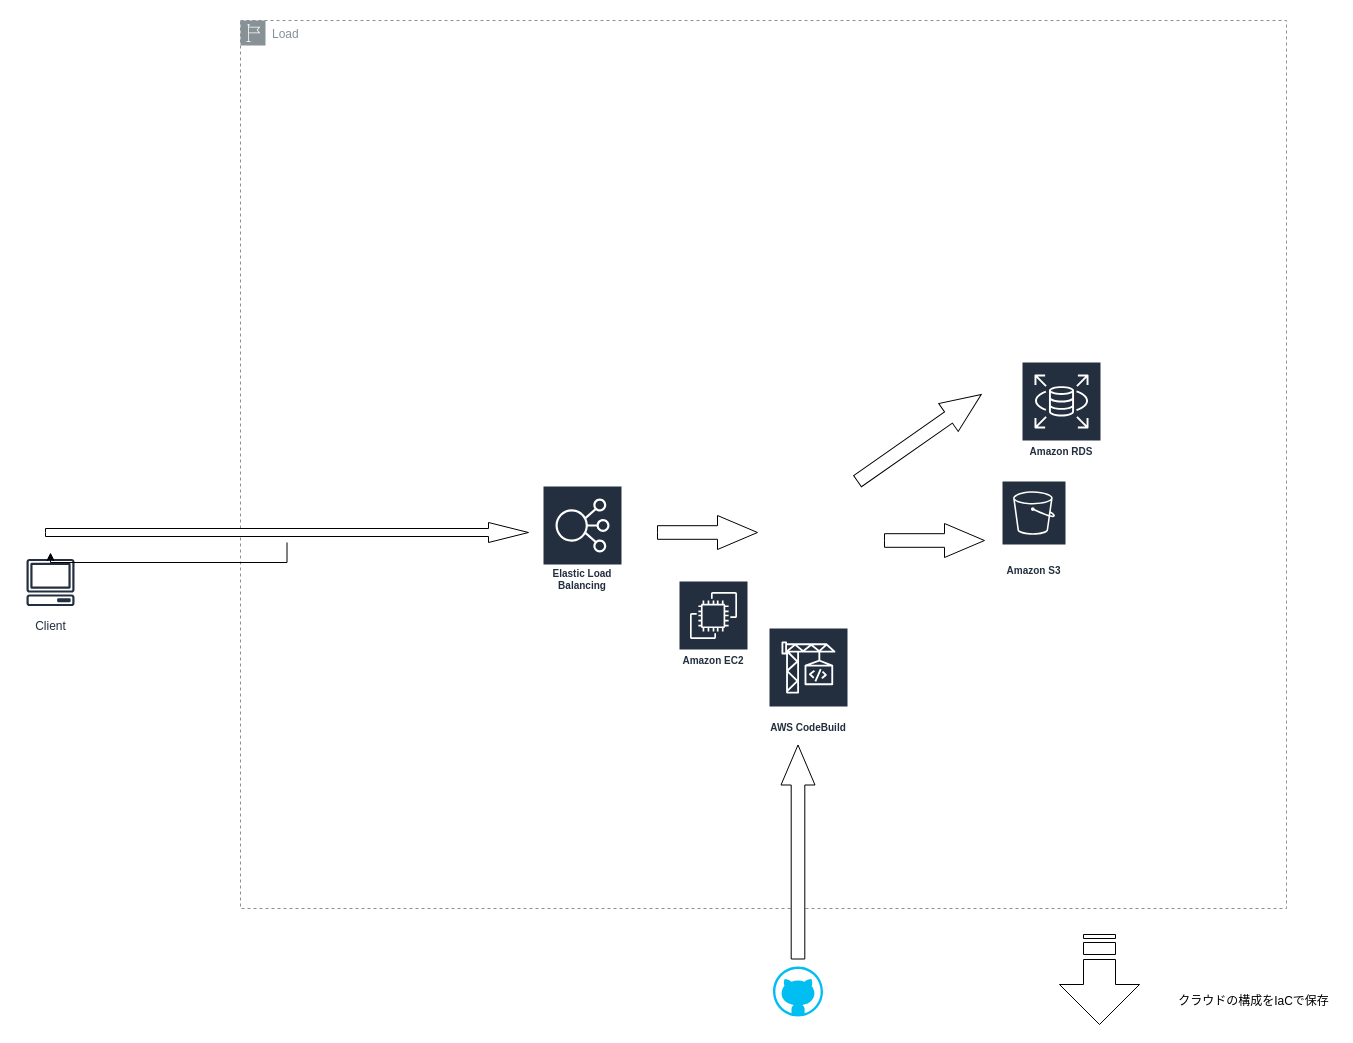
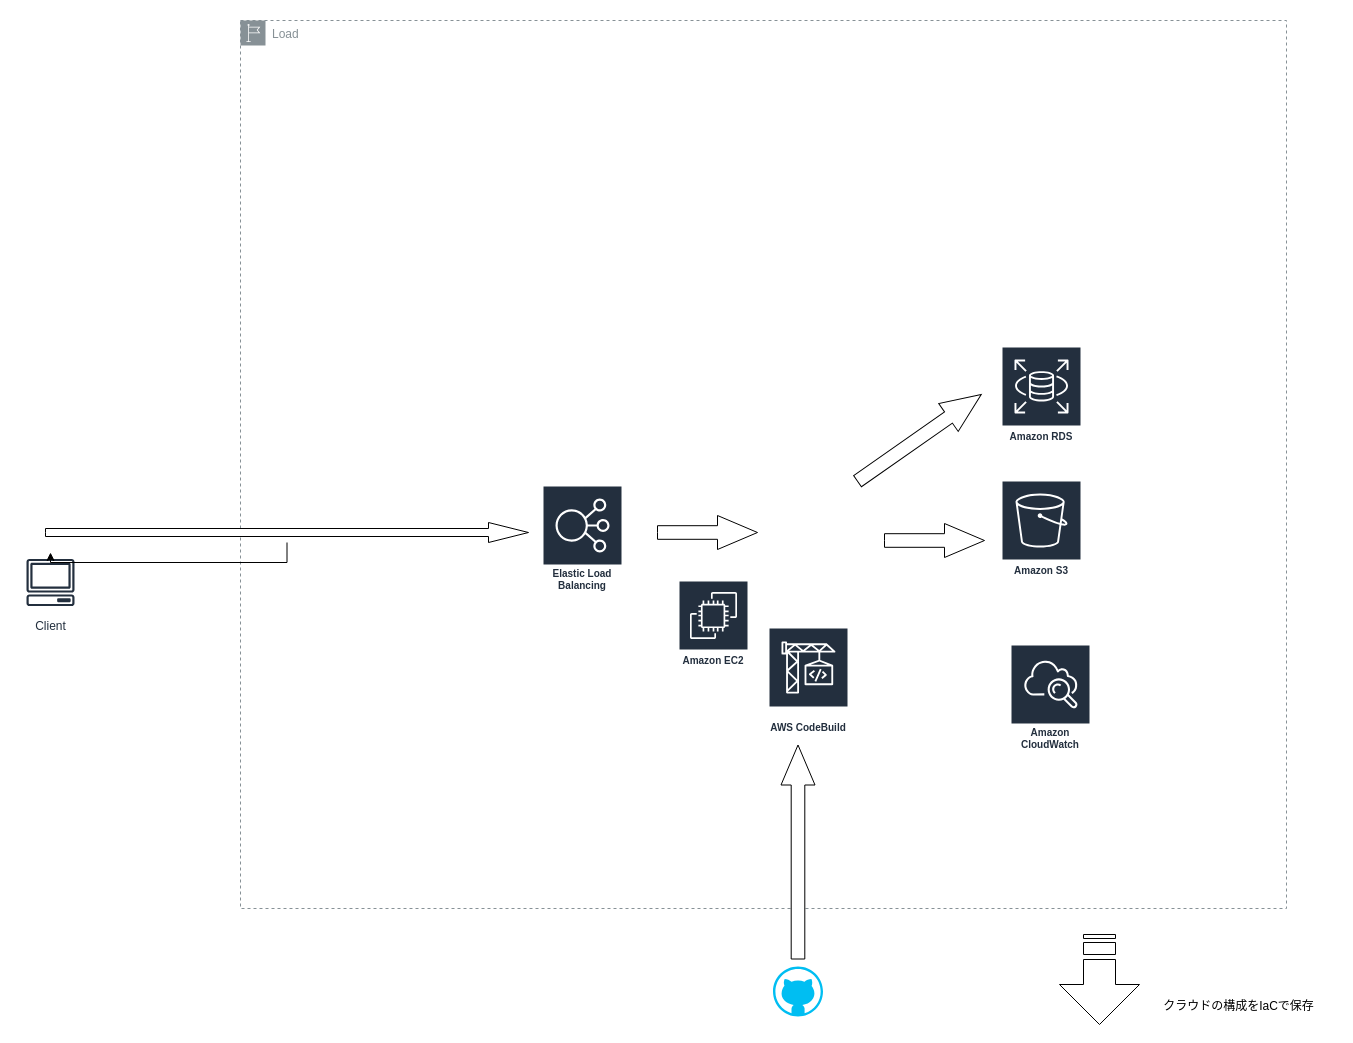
(1062, 412) -> (1042, 397)
(1034, 531) -> (1042, 531)
none -> (1051, 700)
(1254, 1002) -> (1239, 1007)
